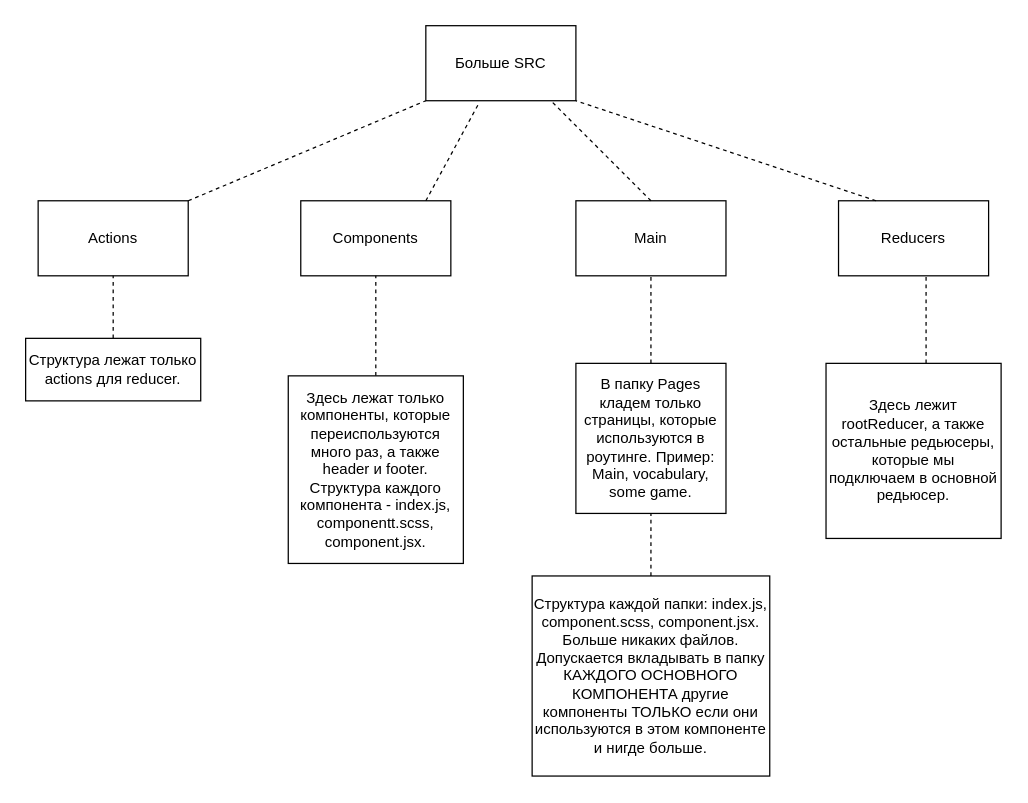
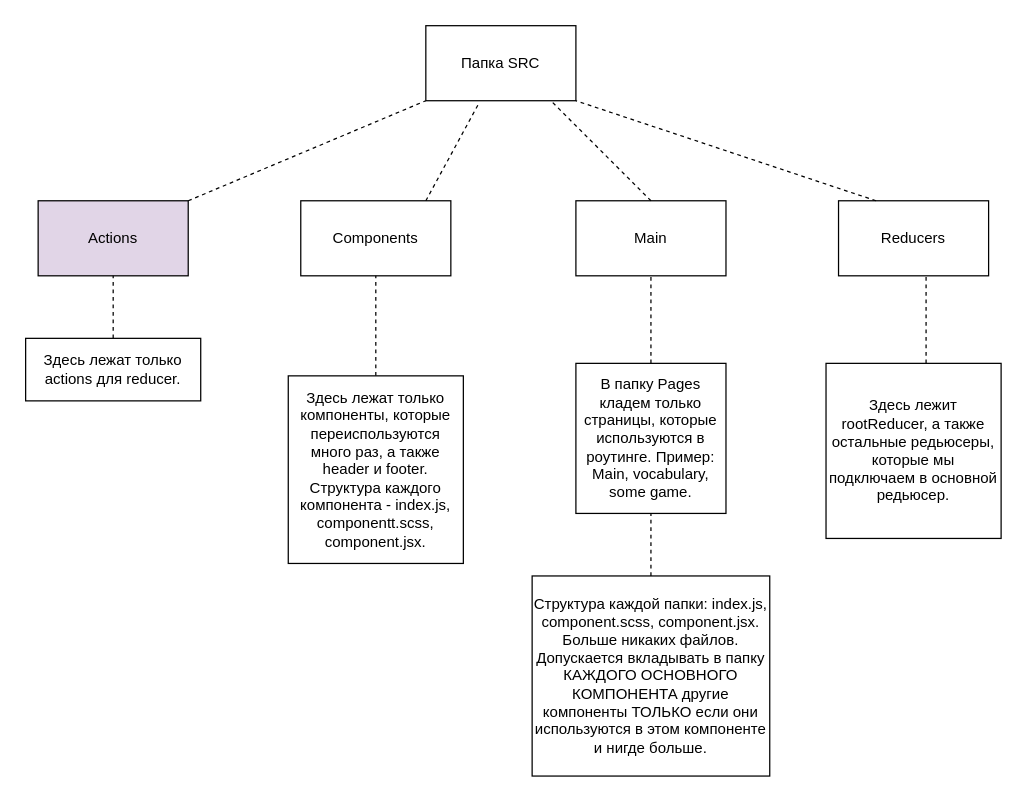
(501, 63) -> (501, 63)
(113, 238) -> (113, 238)
(113, 369) -> (113, 369)
